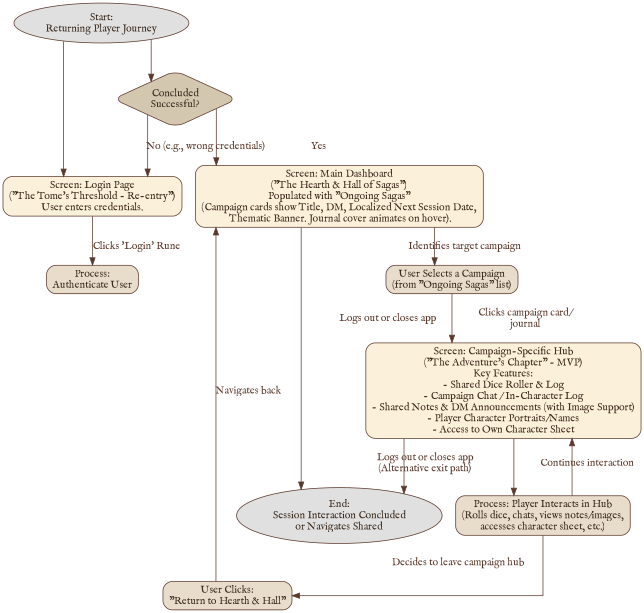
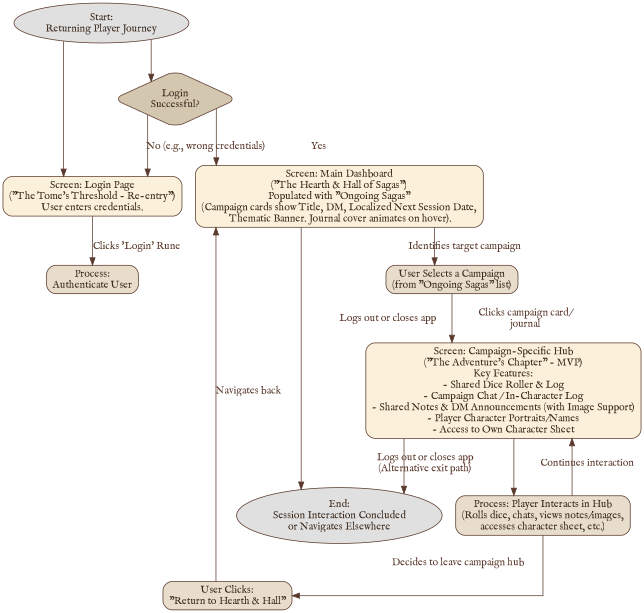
(175, 99) -> (175, 99)
(339, 516) -> (339, 516)
